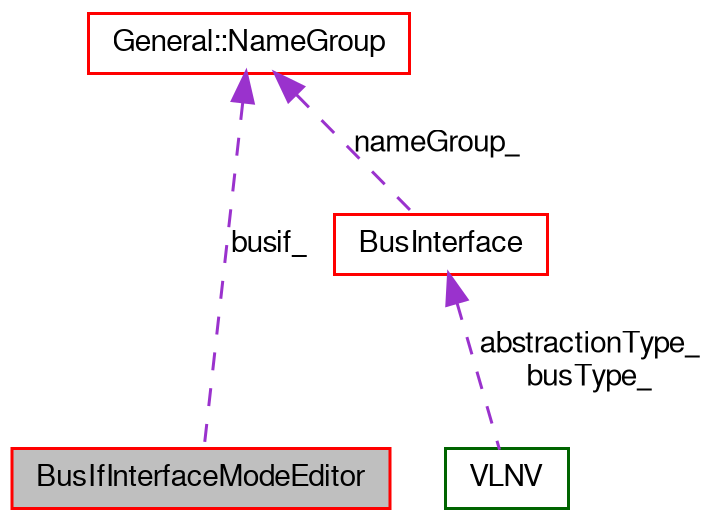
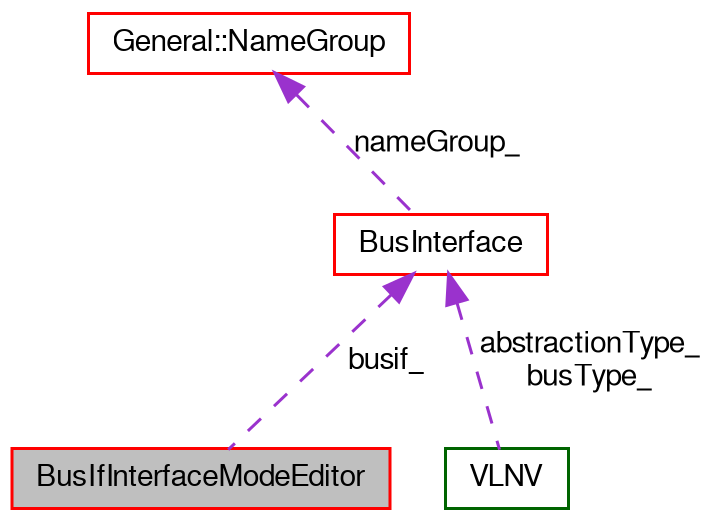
(223, 276) -> (310, 372)
